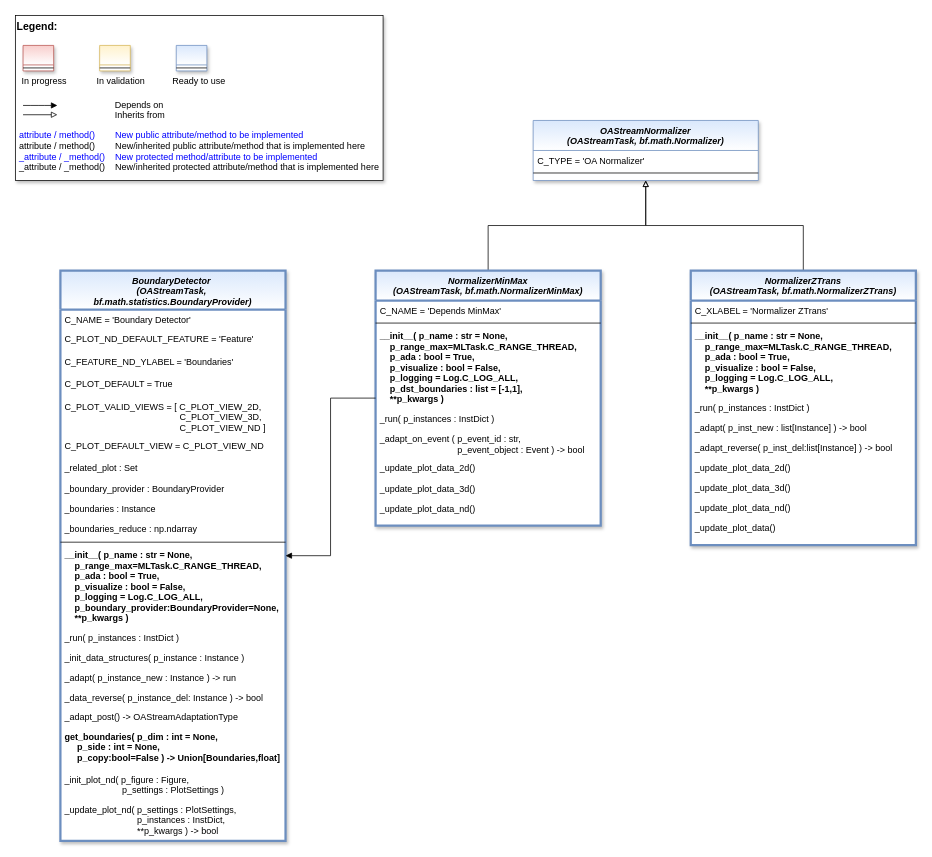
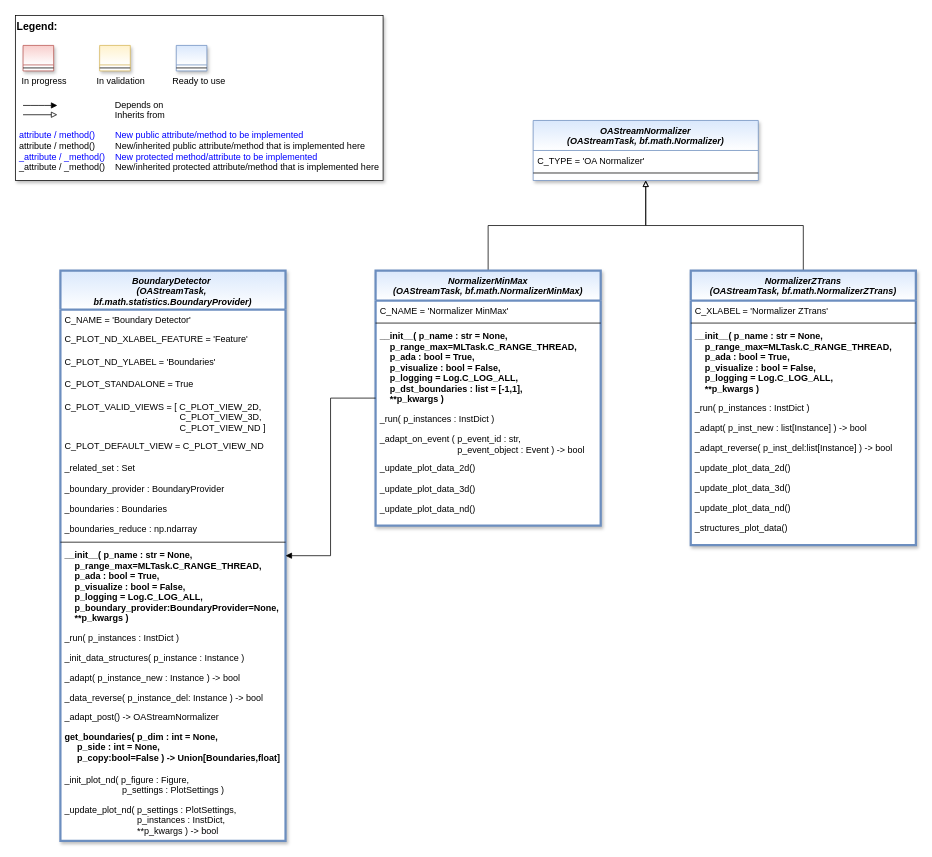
(435, 311) -> (441, 311)
(153, 339) -> (151, 339)
(144, 362) -> (137, 362)
(115, 384) -> (123, 384)
(107, 468) -> (105, 468)
(115, 509) -> (119, 509)
(741, 528) -> (751, 528)
(161, 678) -> (162, 678)
(159, 717) -> (148, 717)
